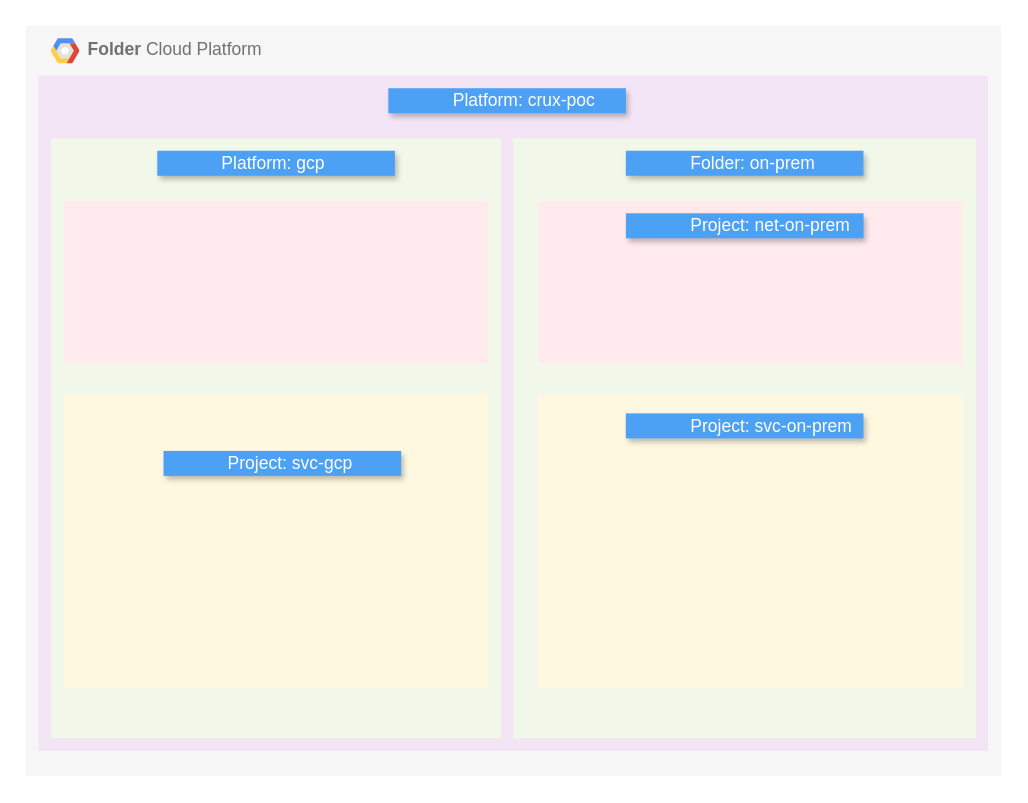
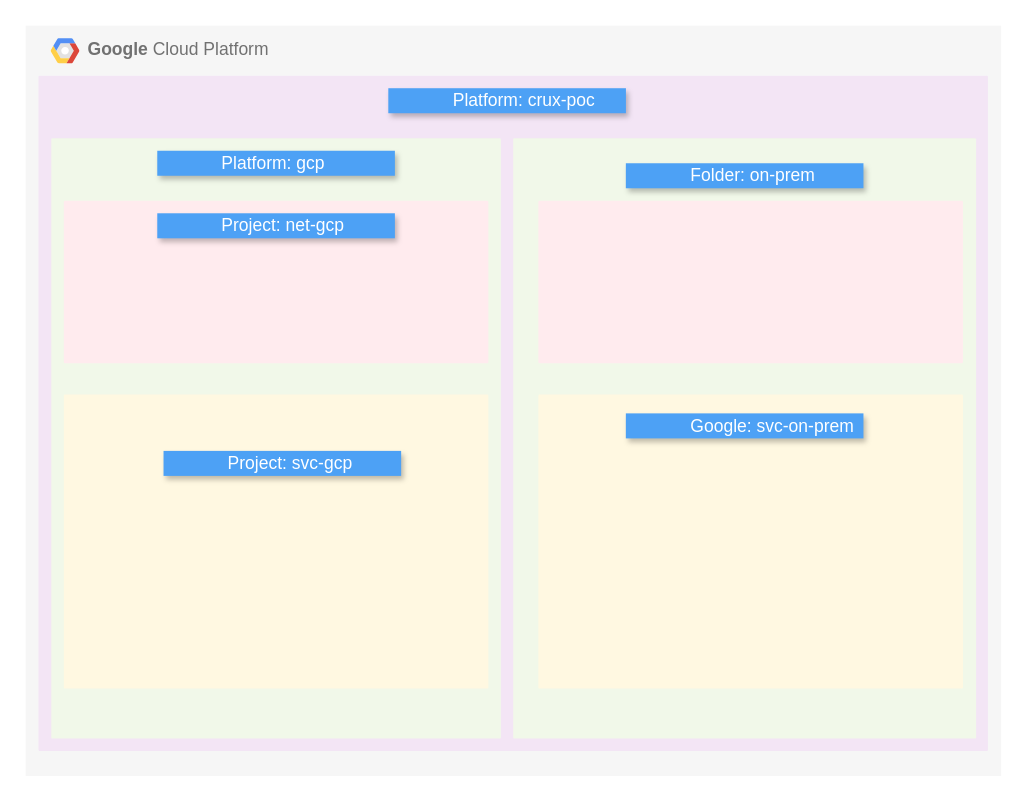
(180, 50) -> (180, 50)
(744, 163) -> (744, 176)
none -> (276, 226)
(744, 226) -> none
(777, 426) -> (777, 426)
